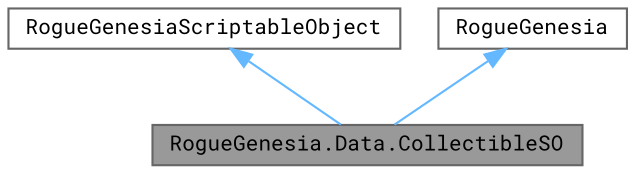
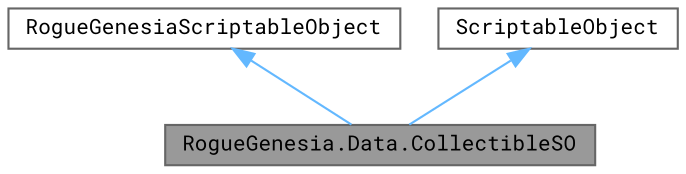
(533, 29) -> (558, 29)
